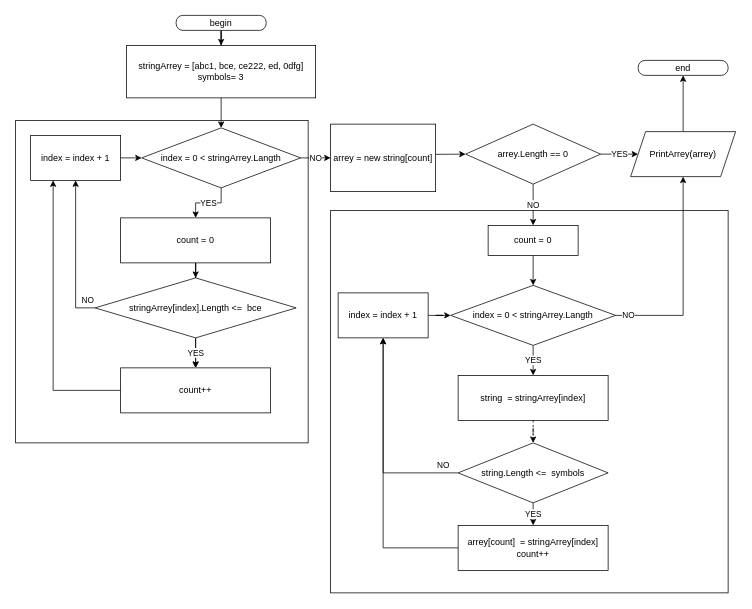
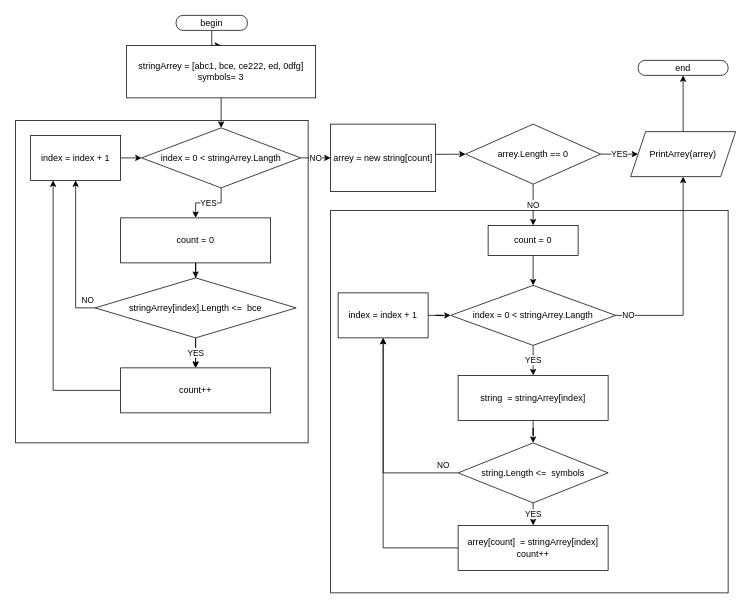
(221, 23) -> (212, 23)
(533, 434) -> (533, 434)
